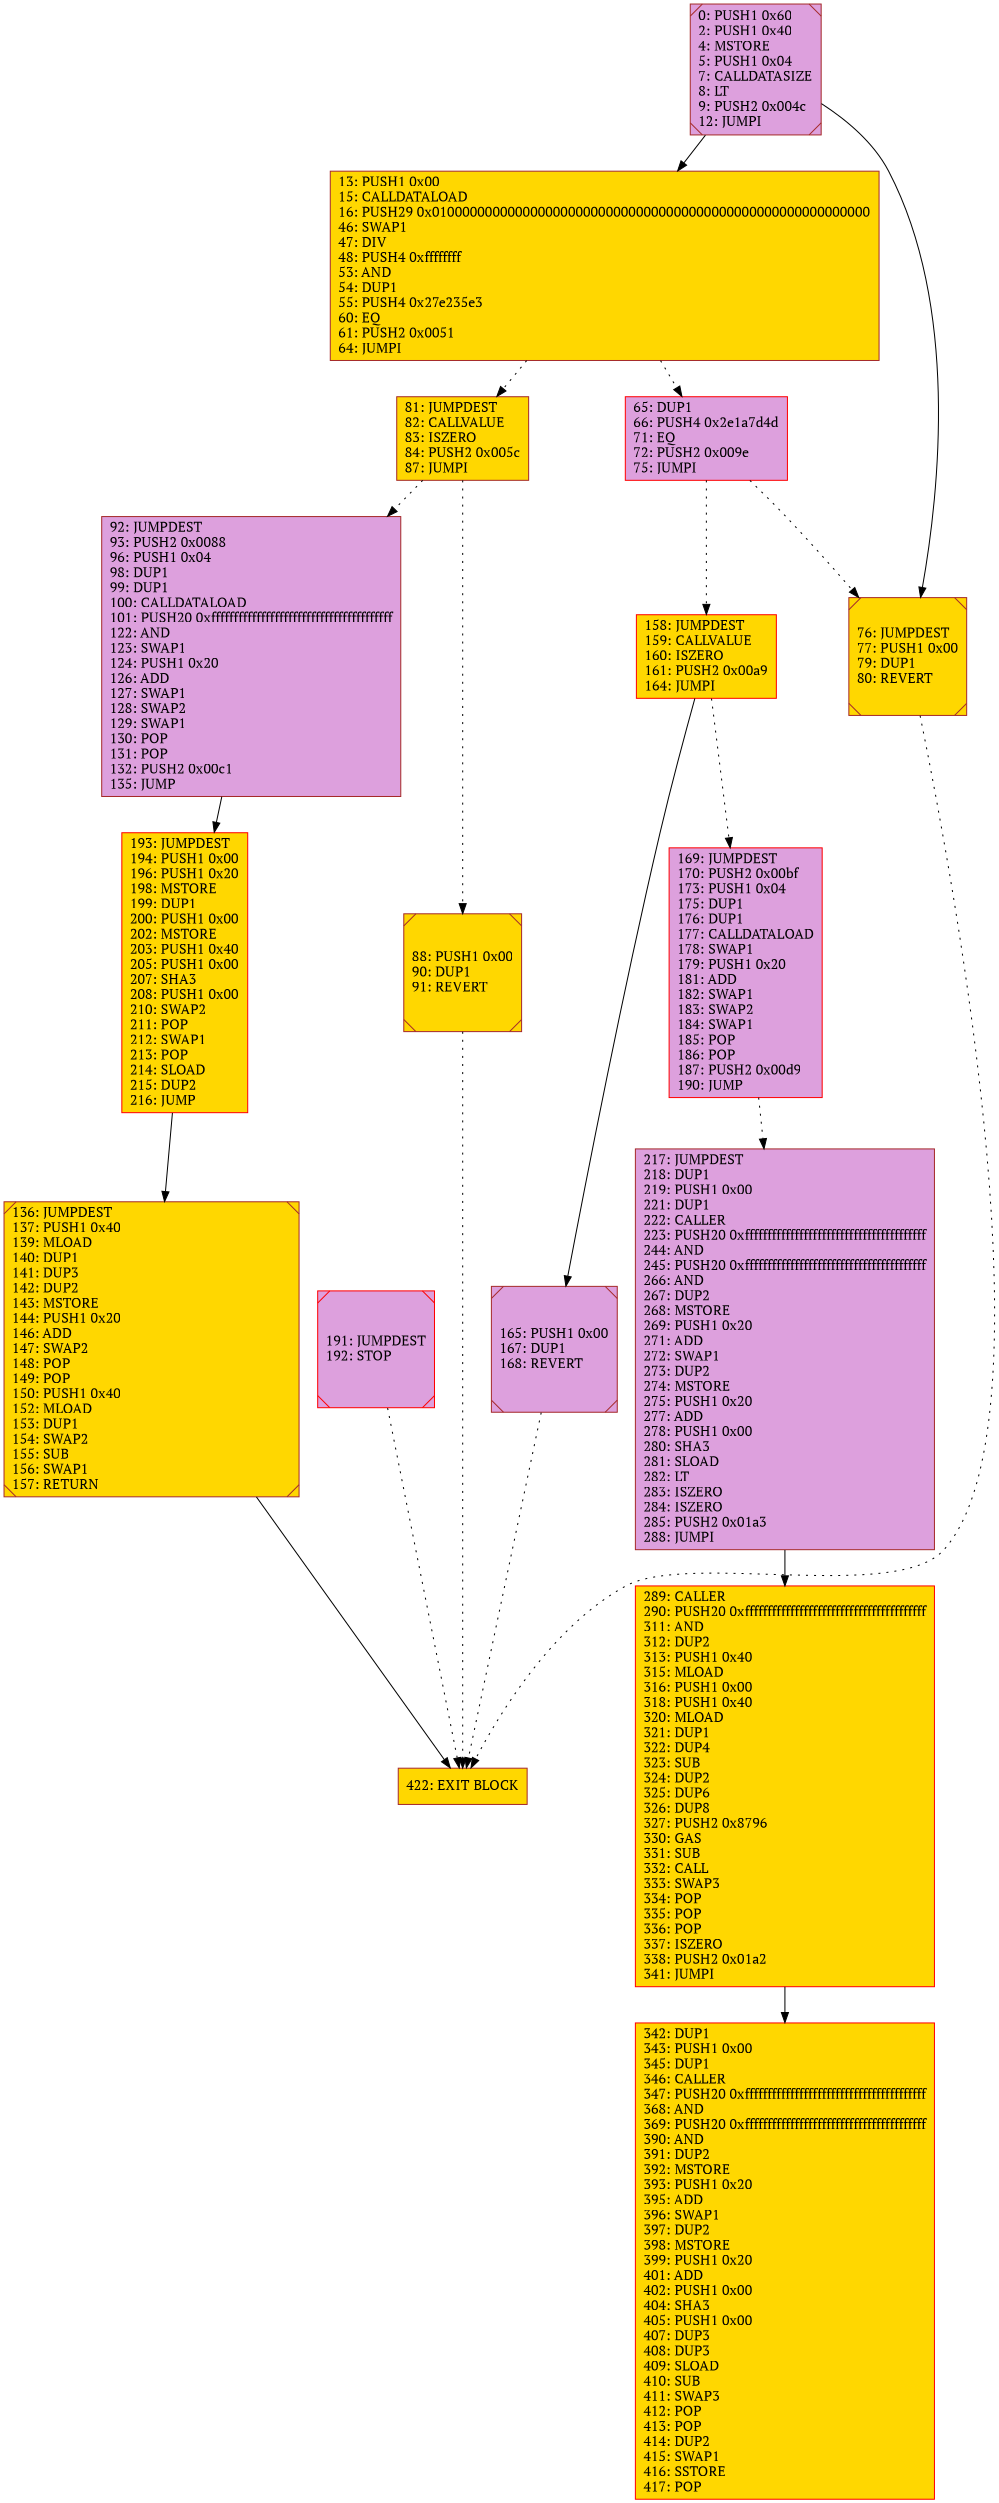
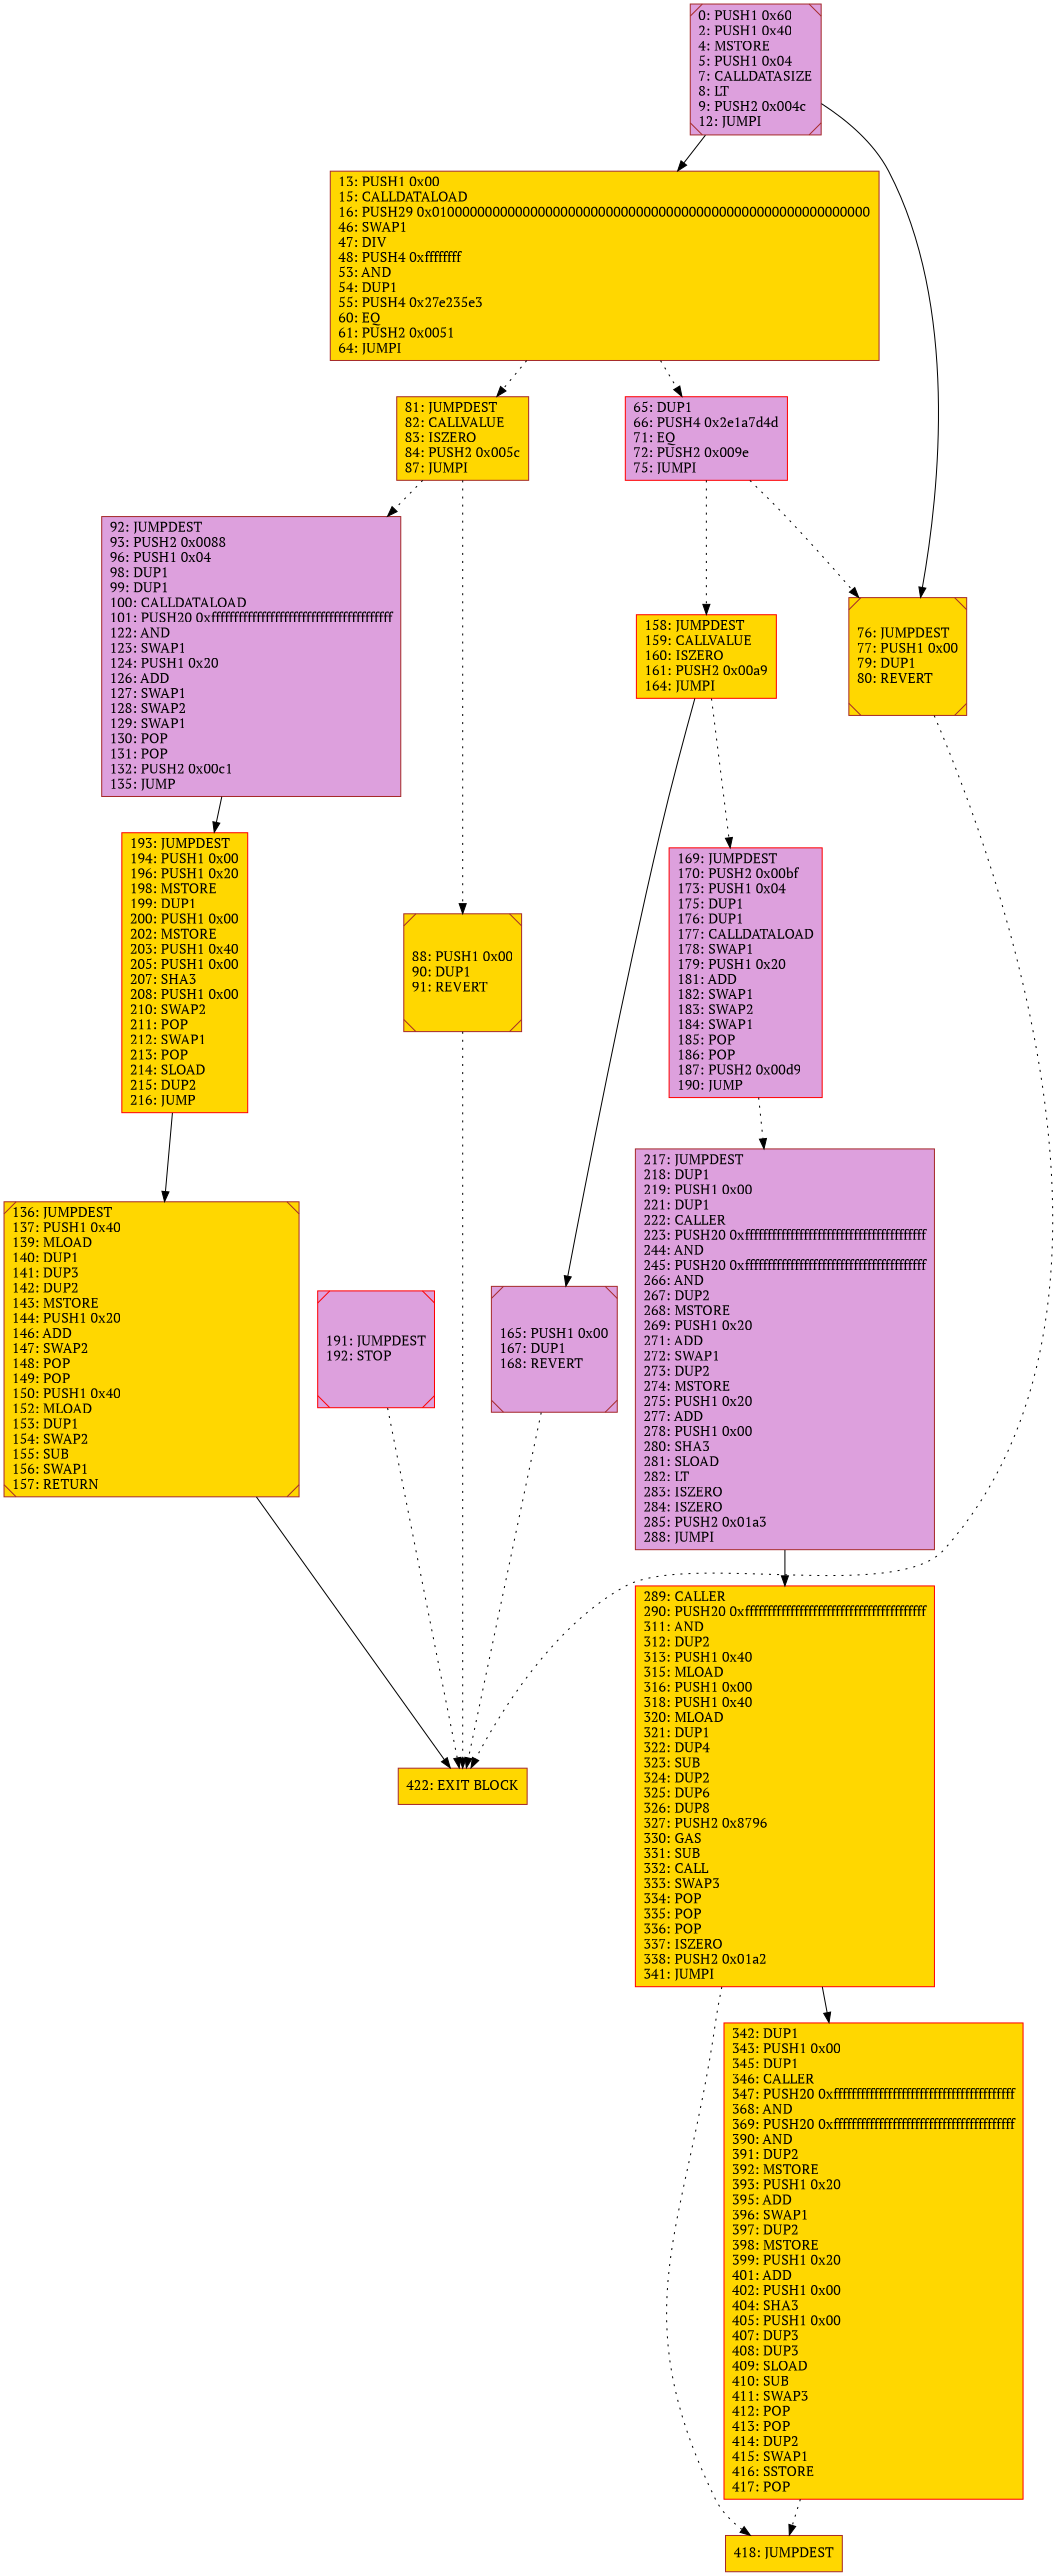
none -> (784, 2554)
